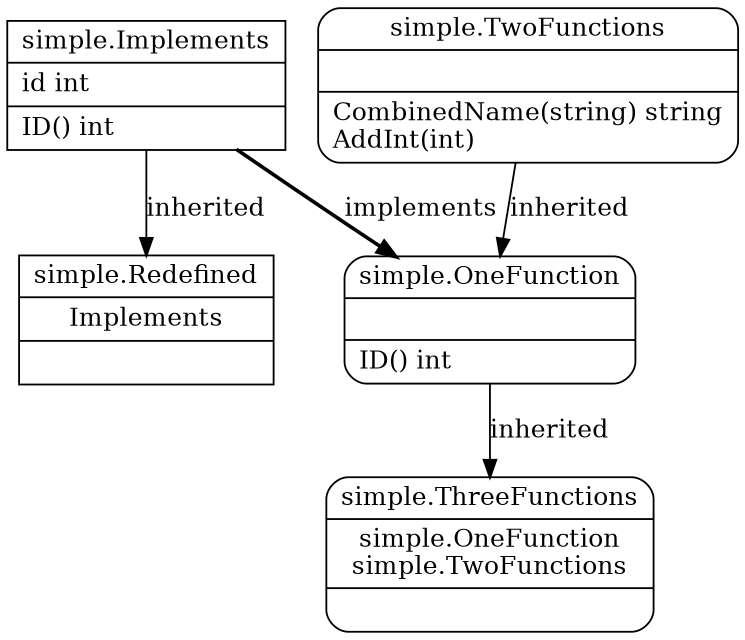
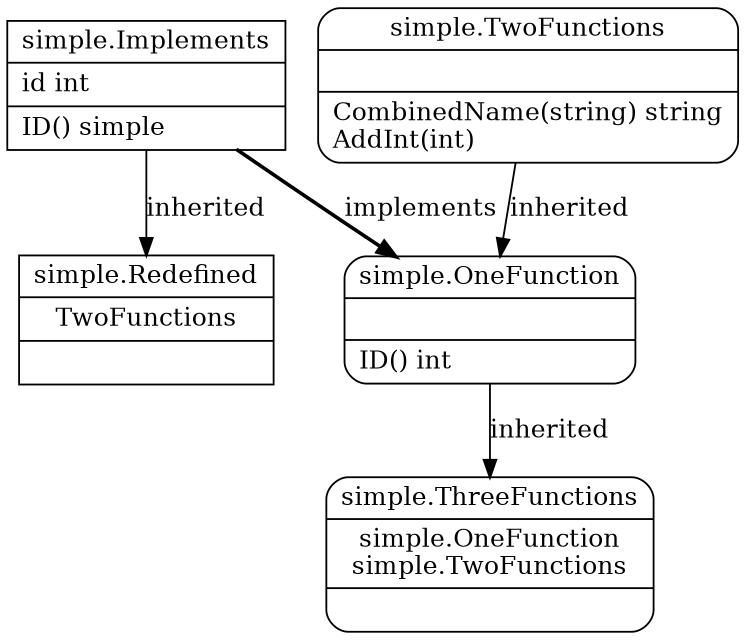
(69, 127) -> (94, 127)
(146, 318) -> (146, 318)
